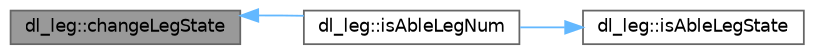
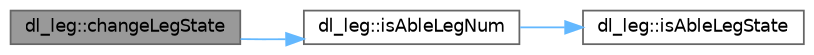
(281, 16) -> (263, 39)
